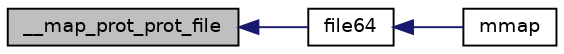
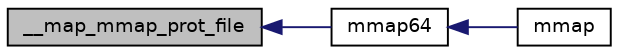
(123, 27) -> (135, 27)
(351, 27) -> (390, 27)
